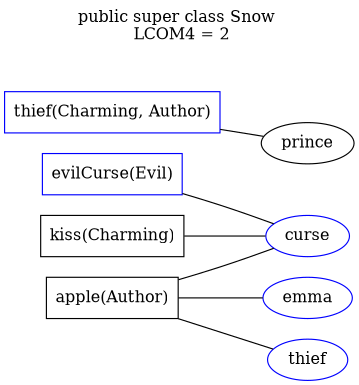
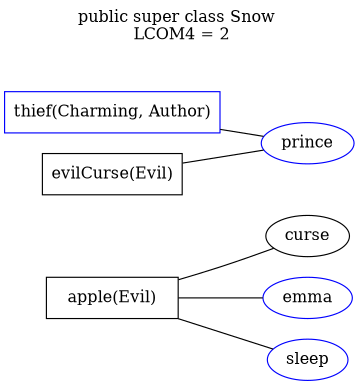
(308, 143) -> (308, 143)
(112, 174) -> (112, 174)
(228, 208) -> (223, 157)
(112, 236) -> none
(308, 236) -> (308, 236)
(112, 298) -> (112, 298)
(308, 360) -> (308, 360)
